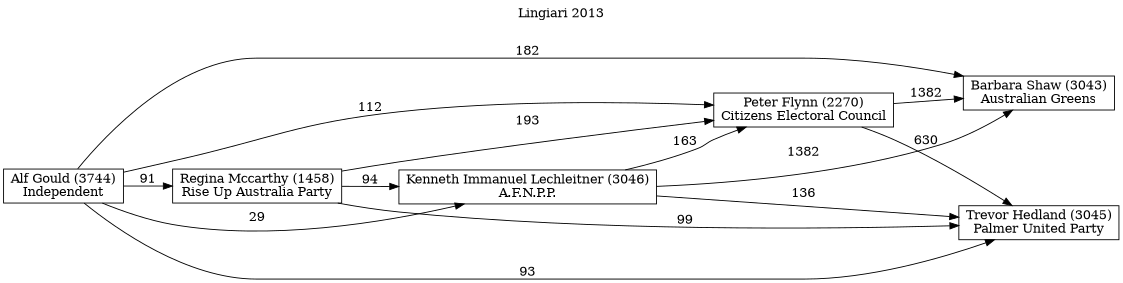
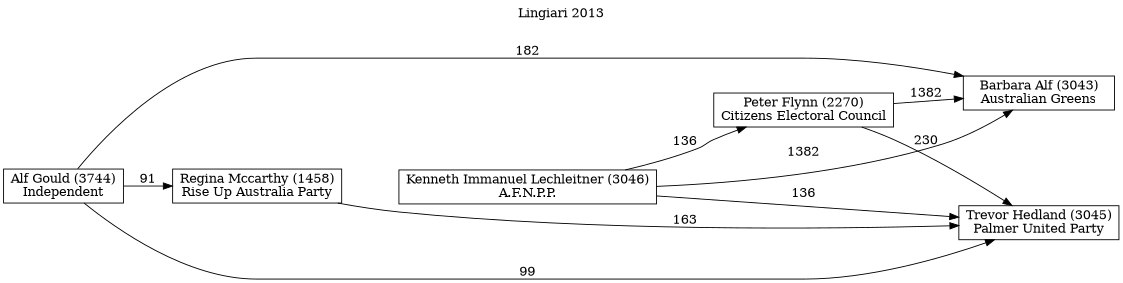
(1039, 93) -> (1039, 93)
(411, 111) -> none
(926, 141) -> (926, 141)
(685, 142) -> (685, 142)
(523, 144) -> none
(366, 186) -> none
(685, 220) -> (685, 220)
(278, 231) -> none
(528, 272) -> (528, 272)
